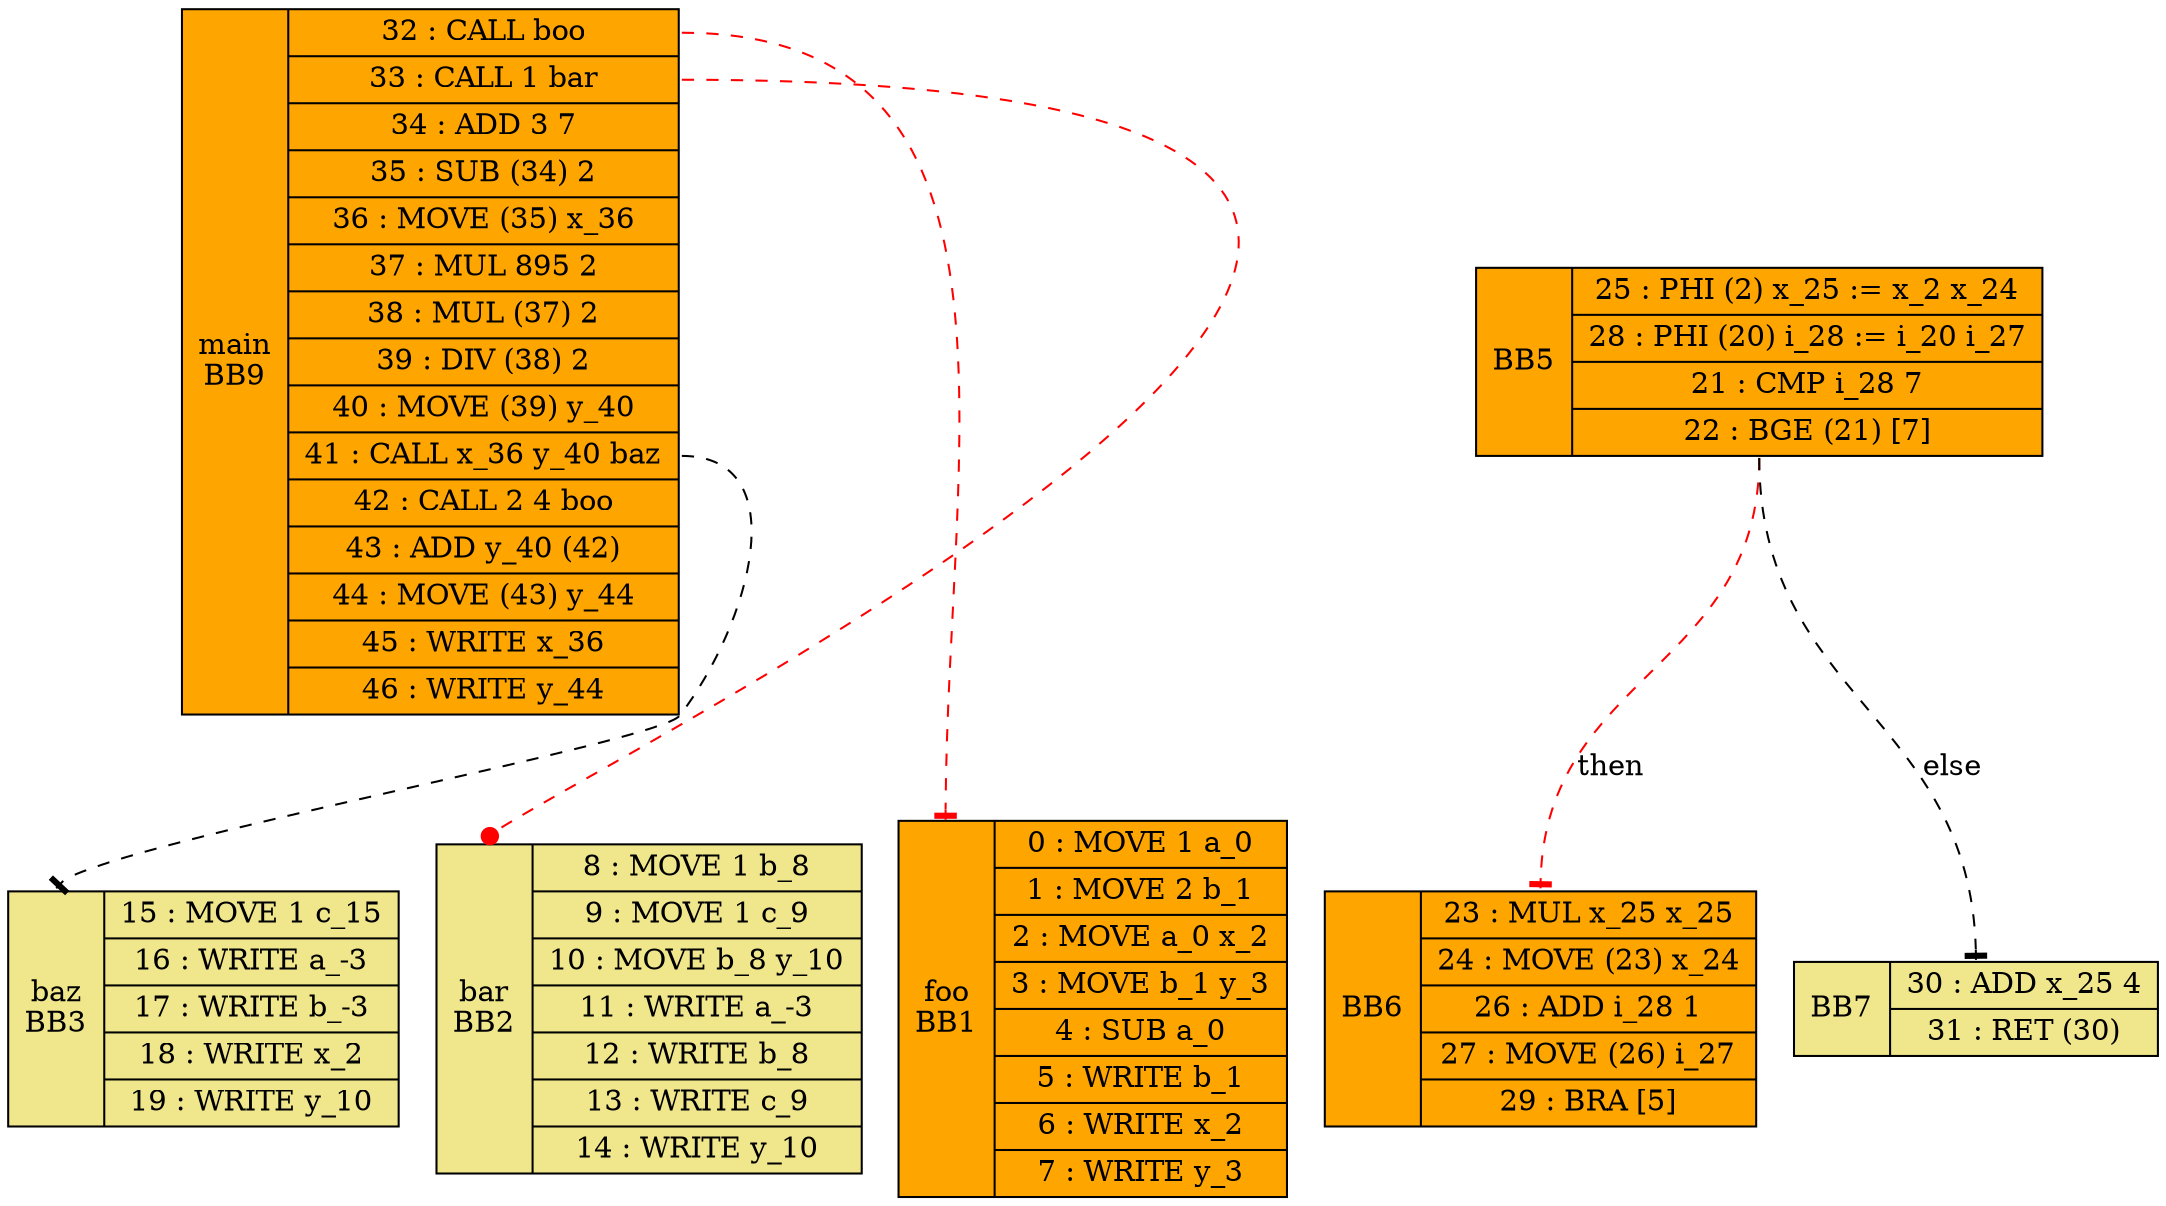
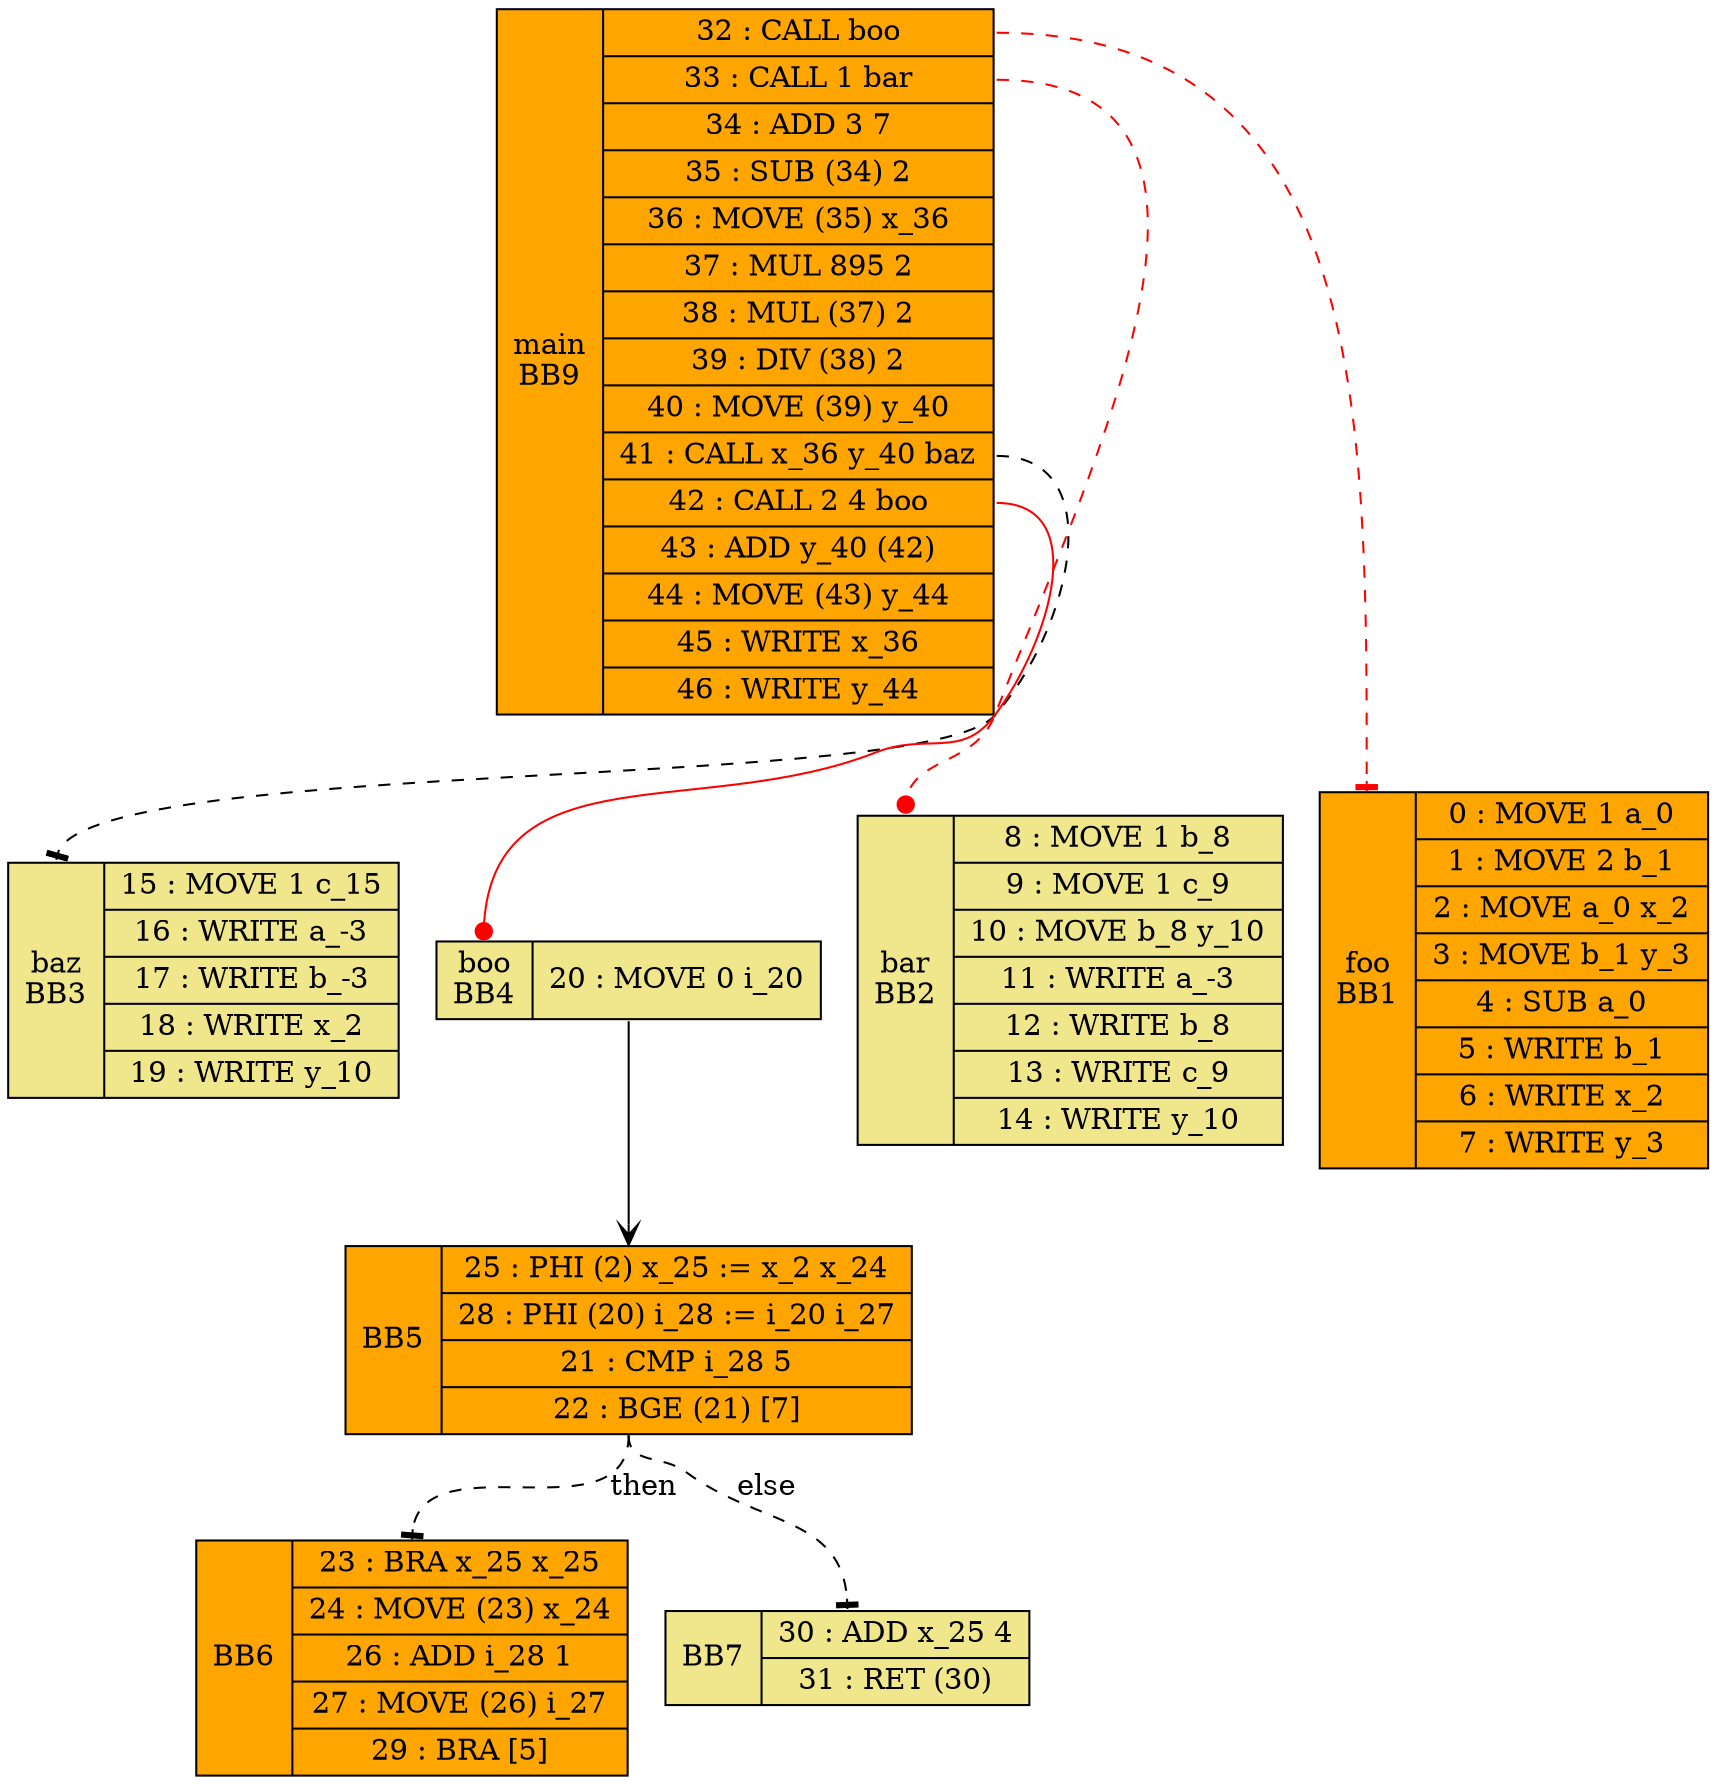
(1807, 384) -> (677, 1363)
(1654, 669) -> (526, 1487)
(1589, 914) -> (460, 1563)
none -> (629, 980)
